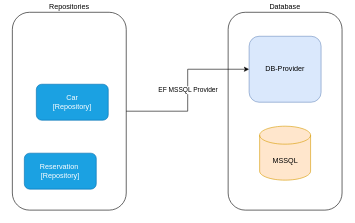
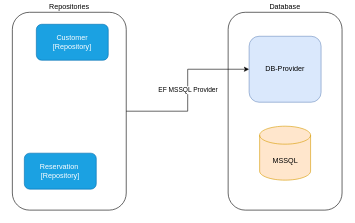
none -> (72, 42)
(72, 102) -> none
